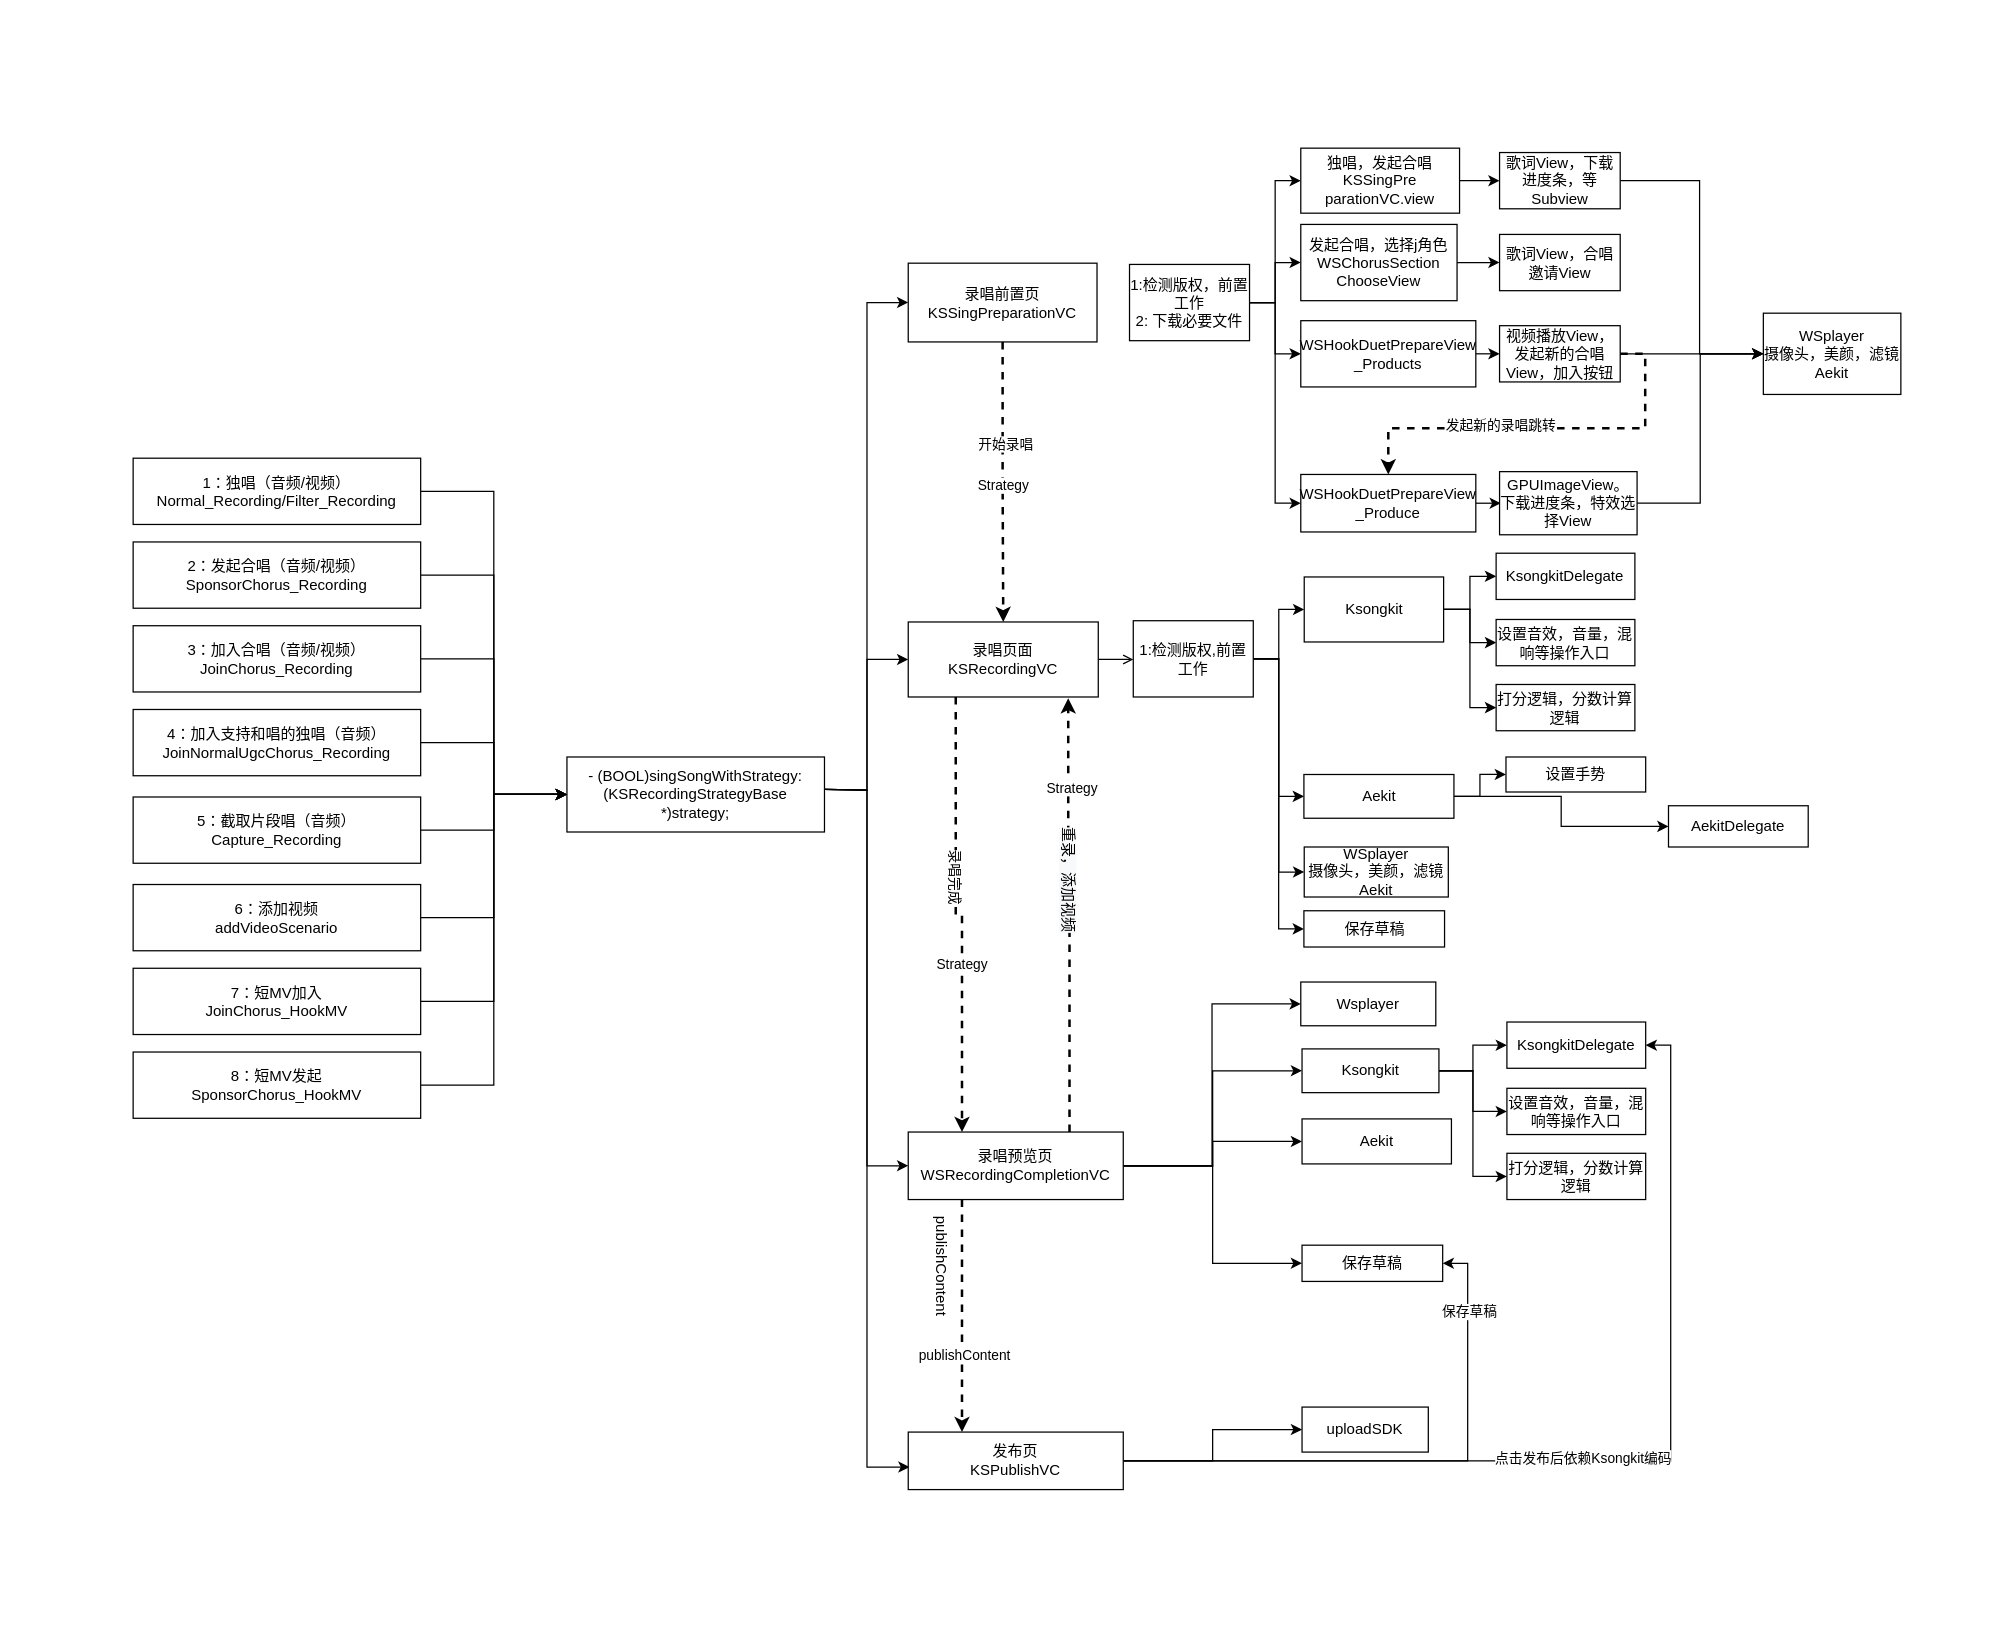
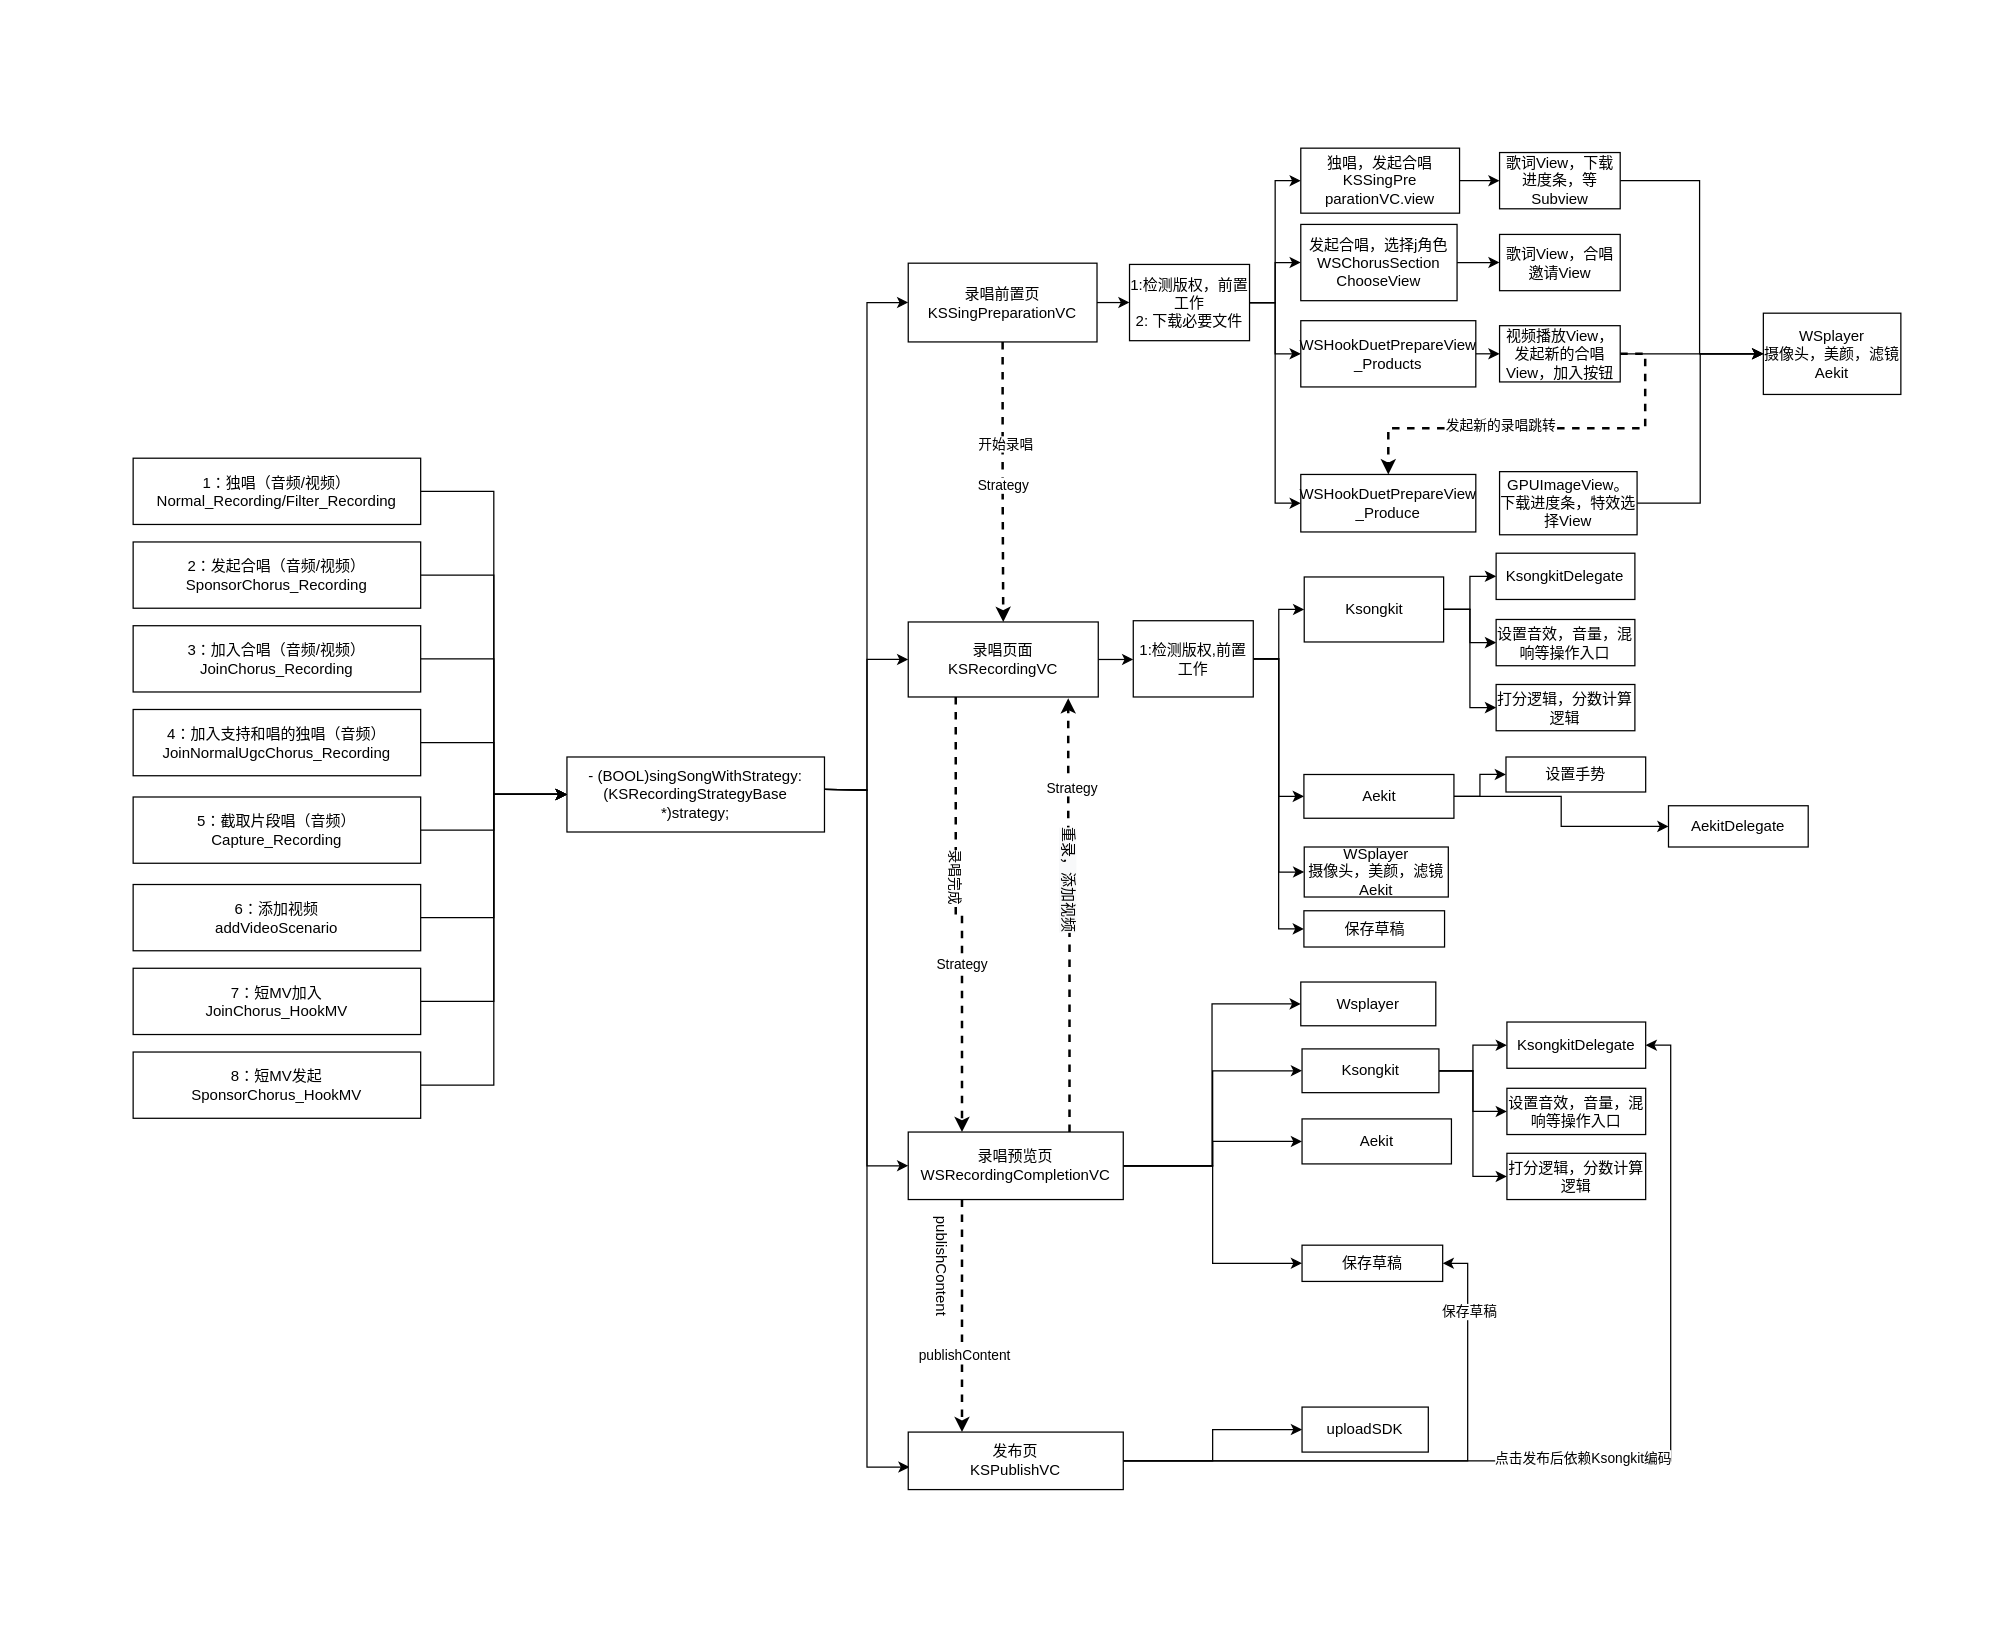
none -> (1109, 303)
(1484, 503) -> none
(1125, 659) -> (1123, 659)
